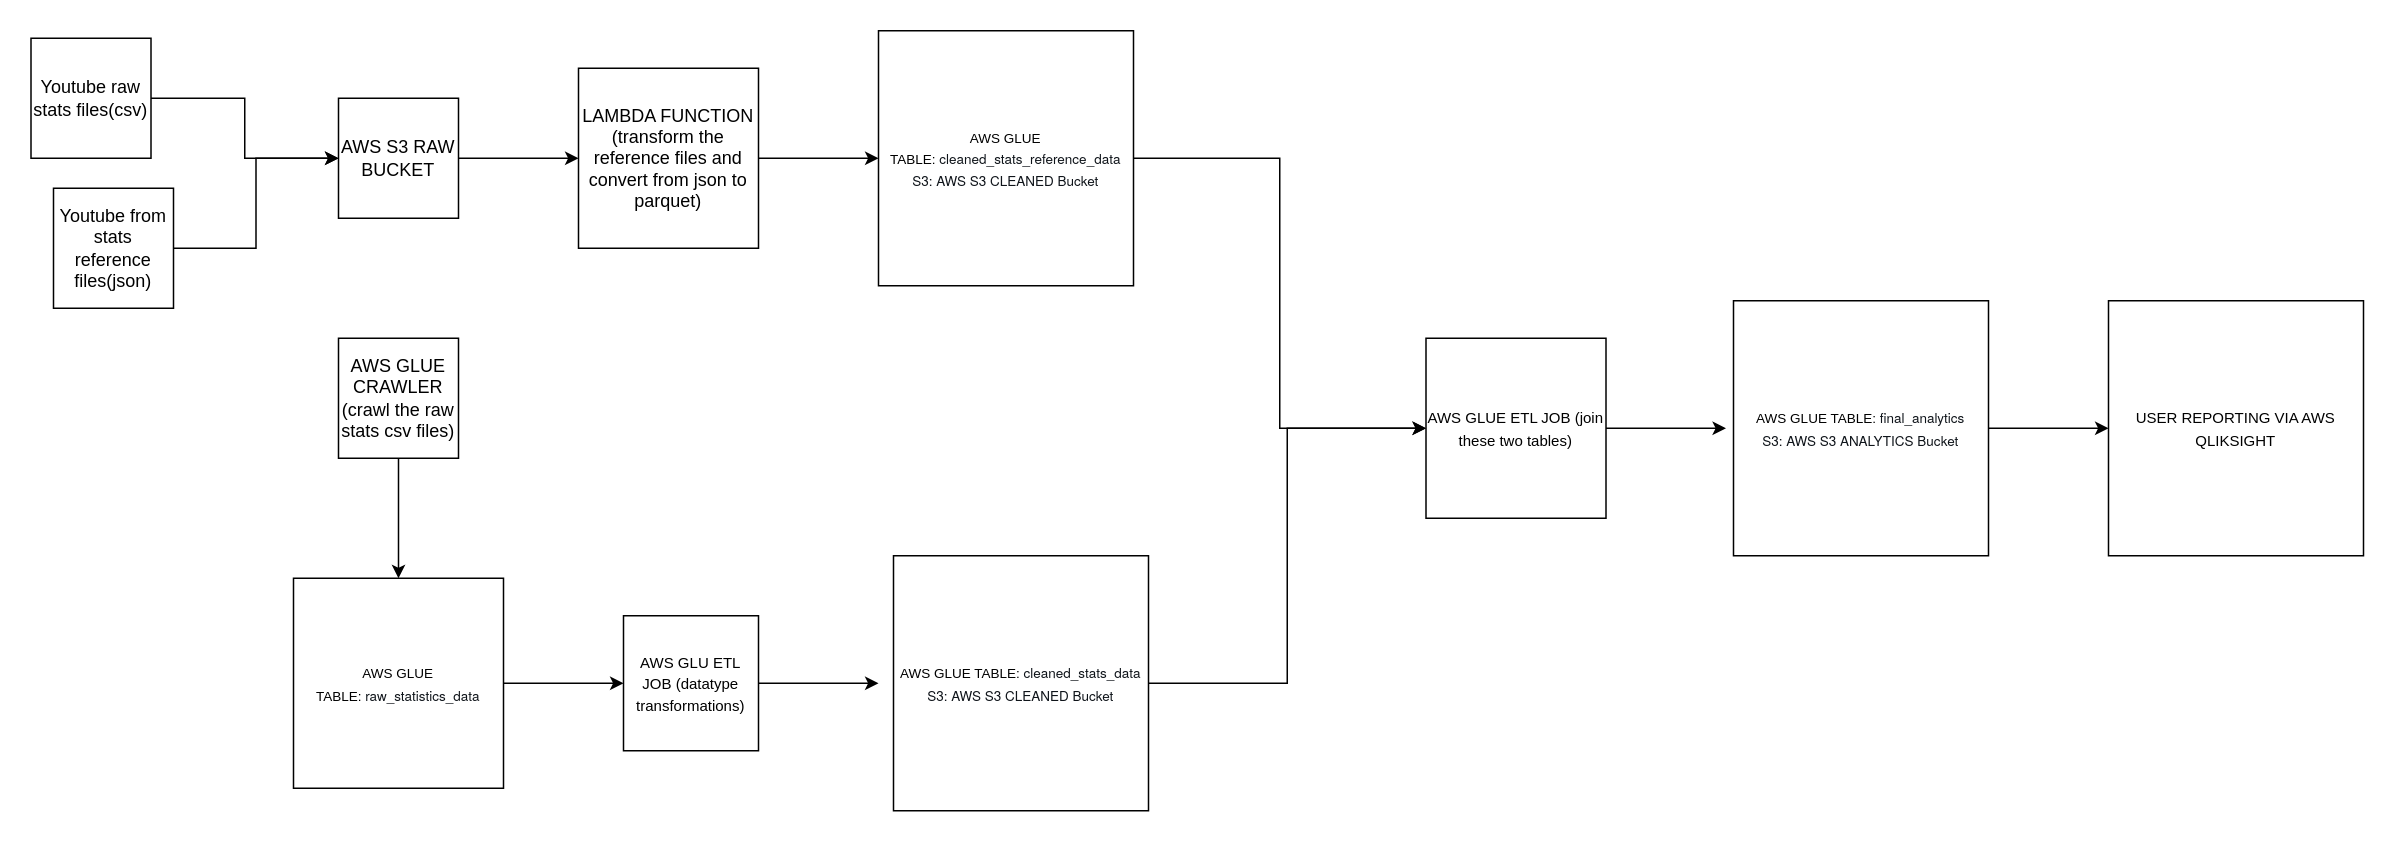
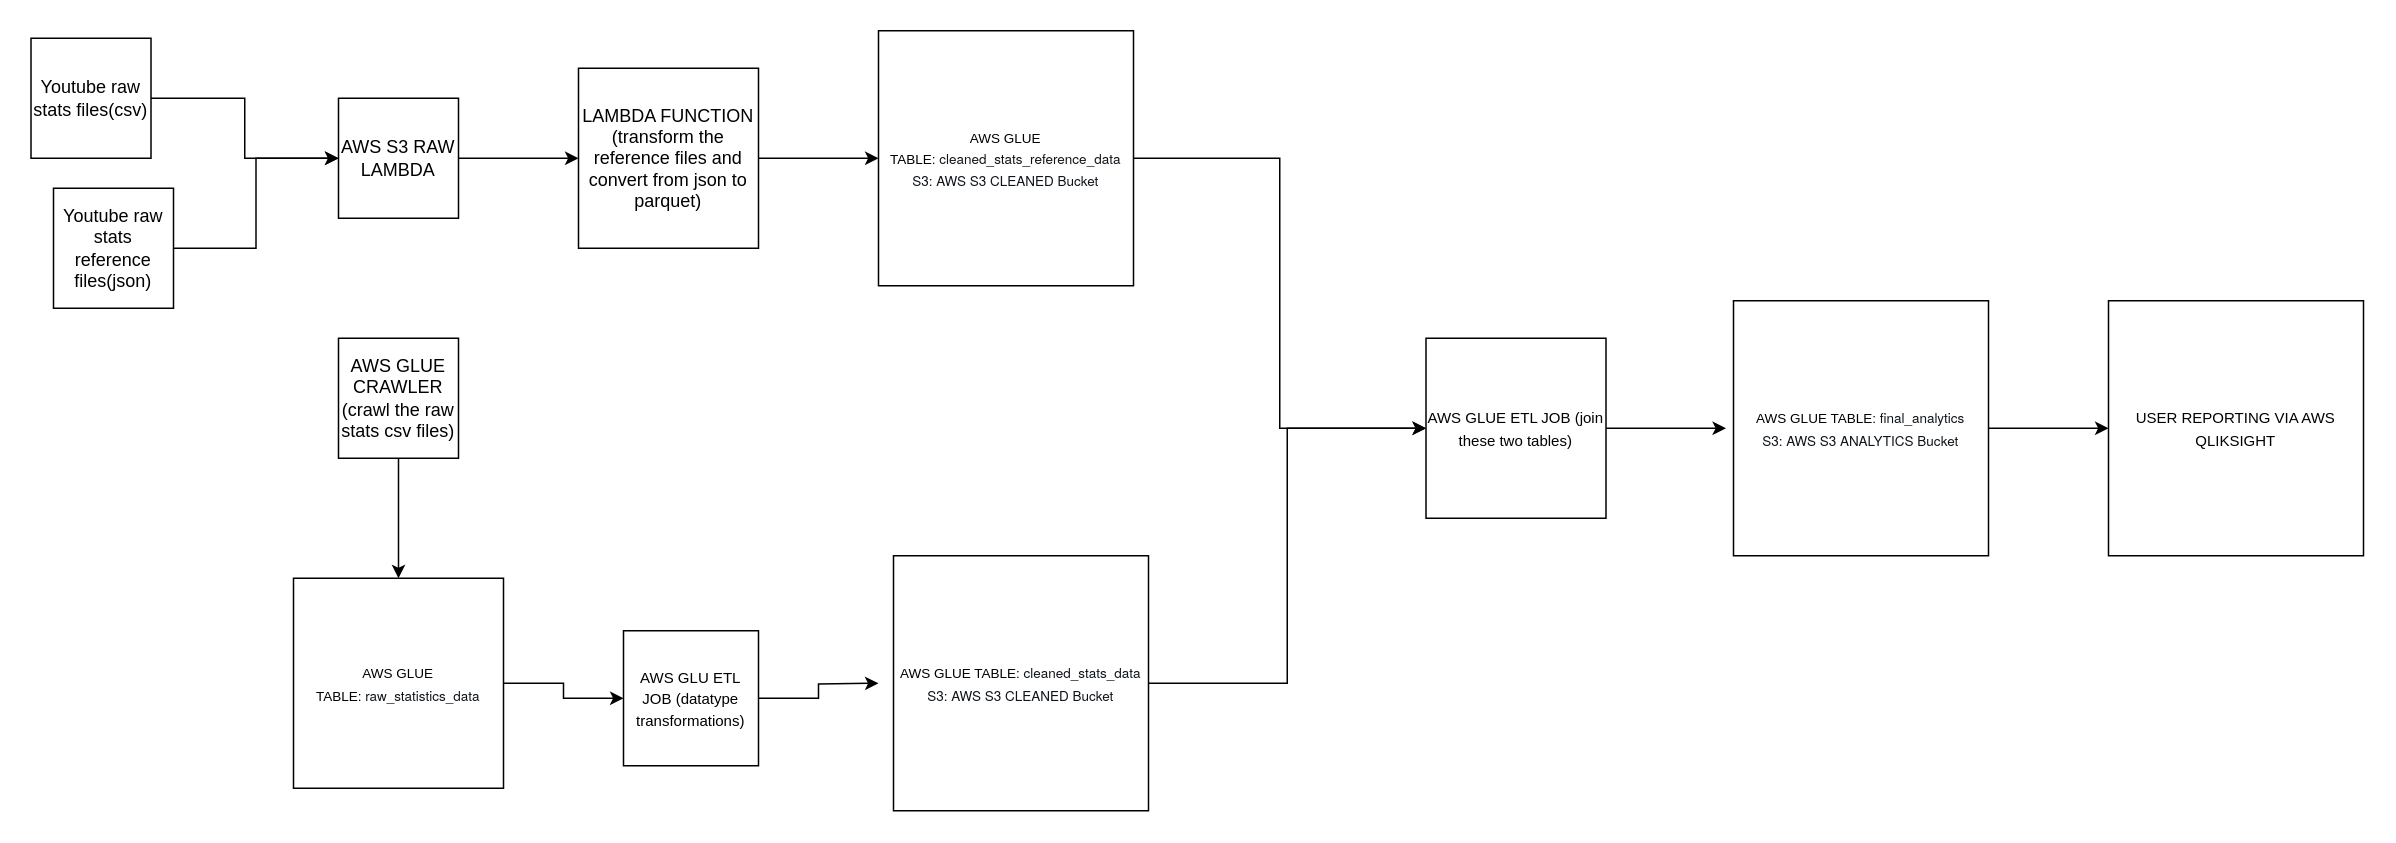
(398, 158) -> (398, 158)
(113, 248) -> (113, 248)
(691, 683) -> (691, 698)
